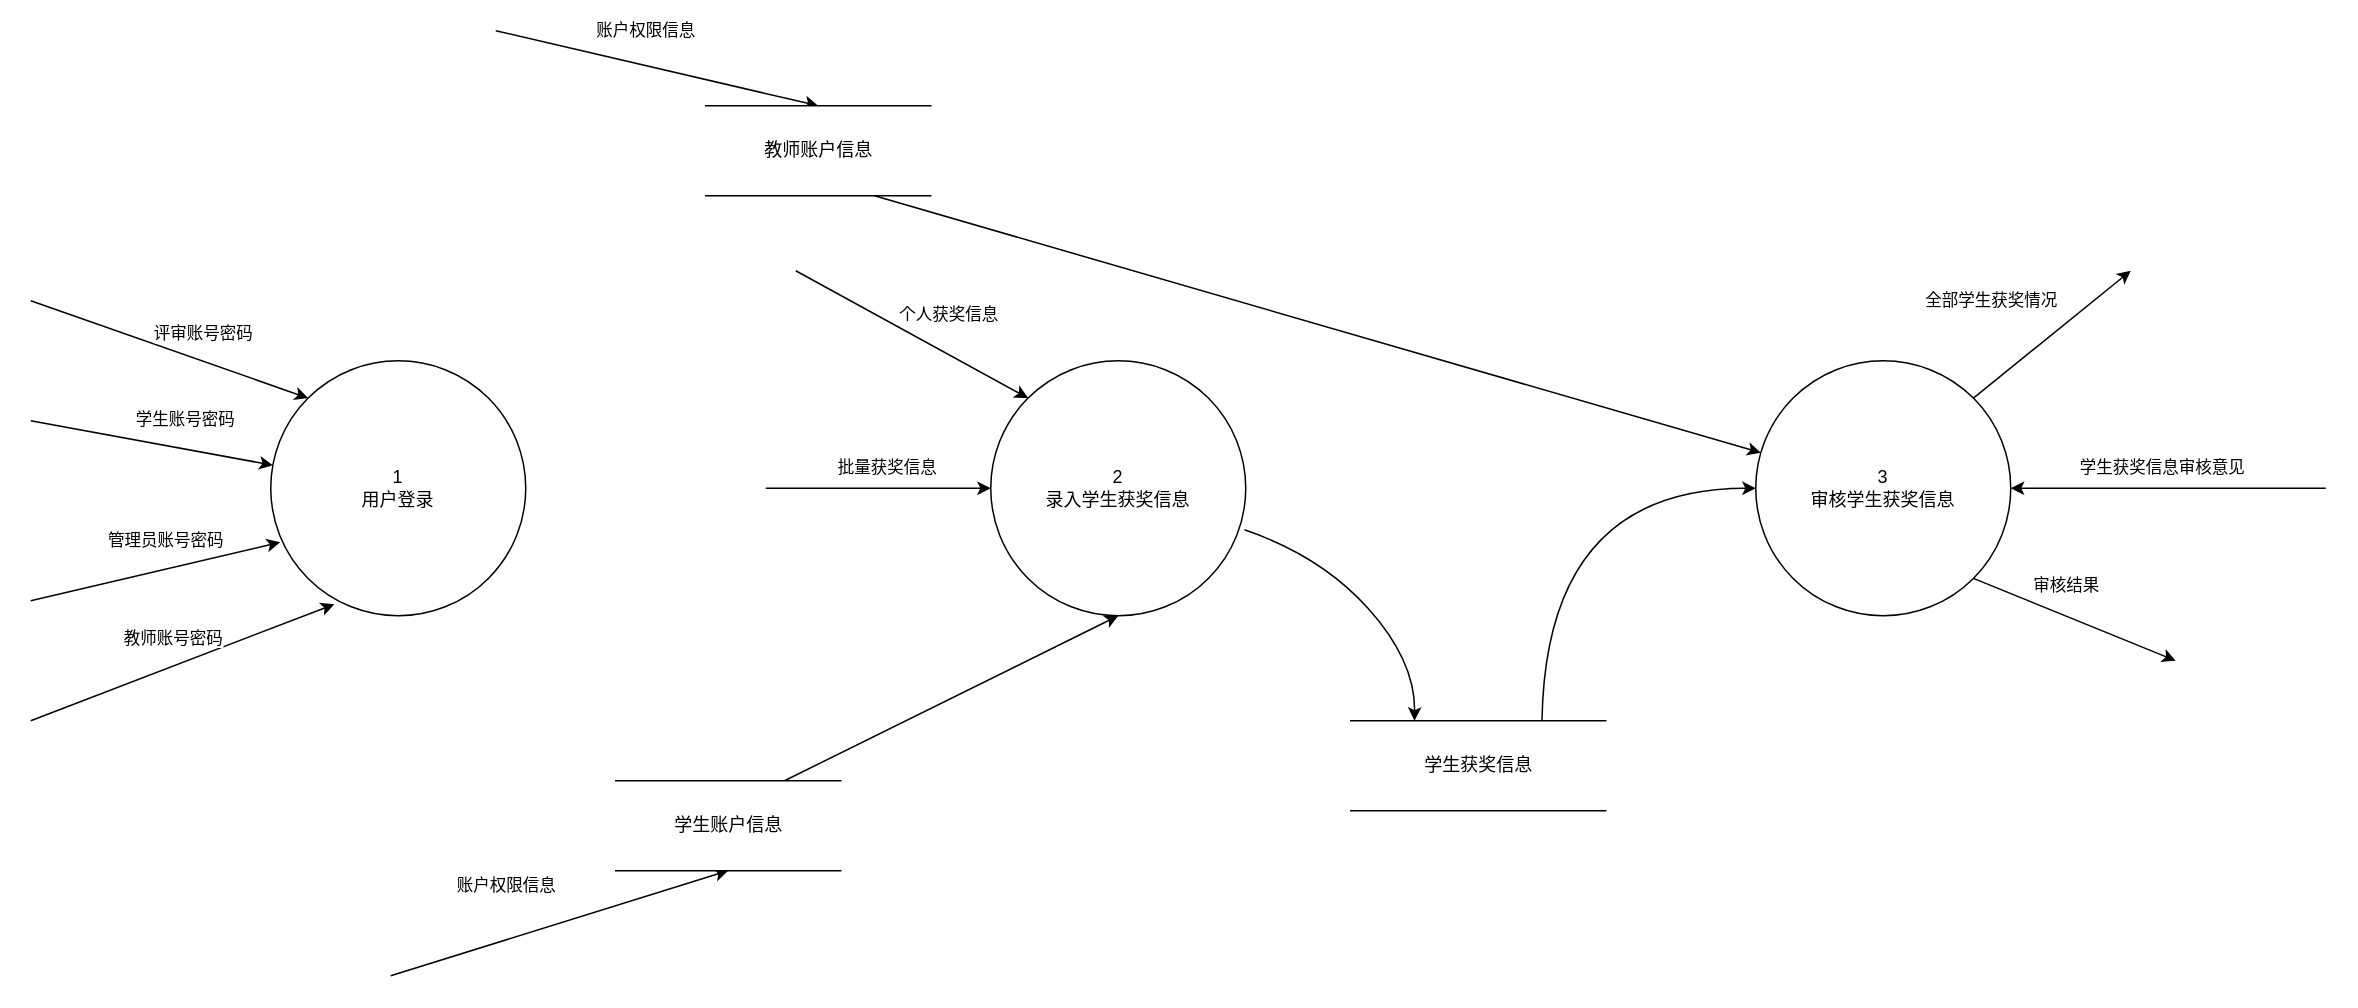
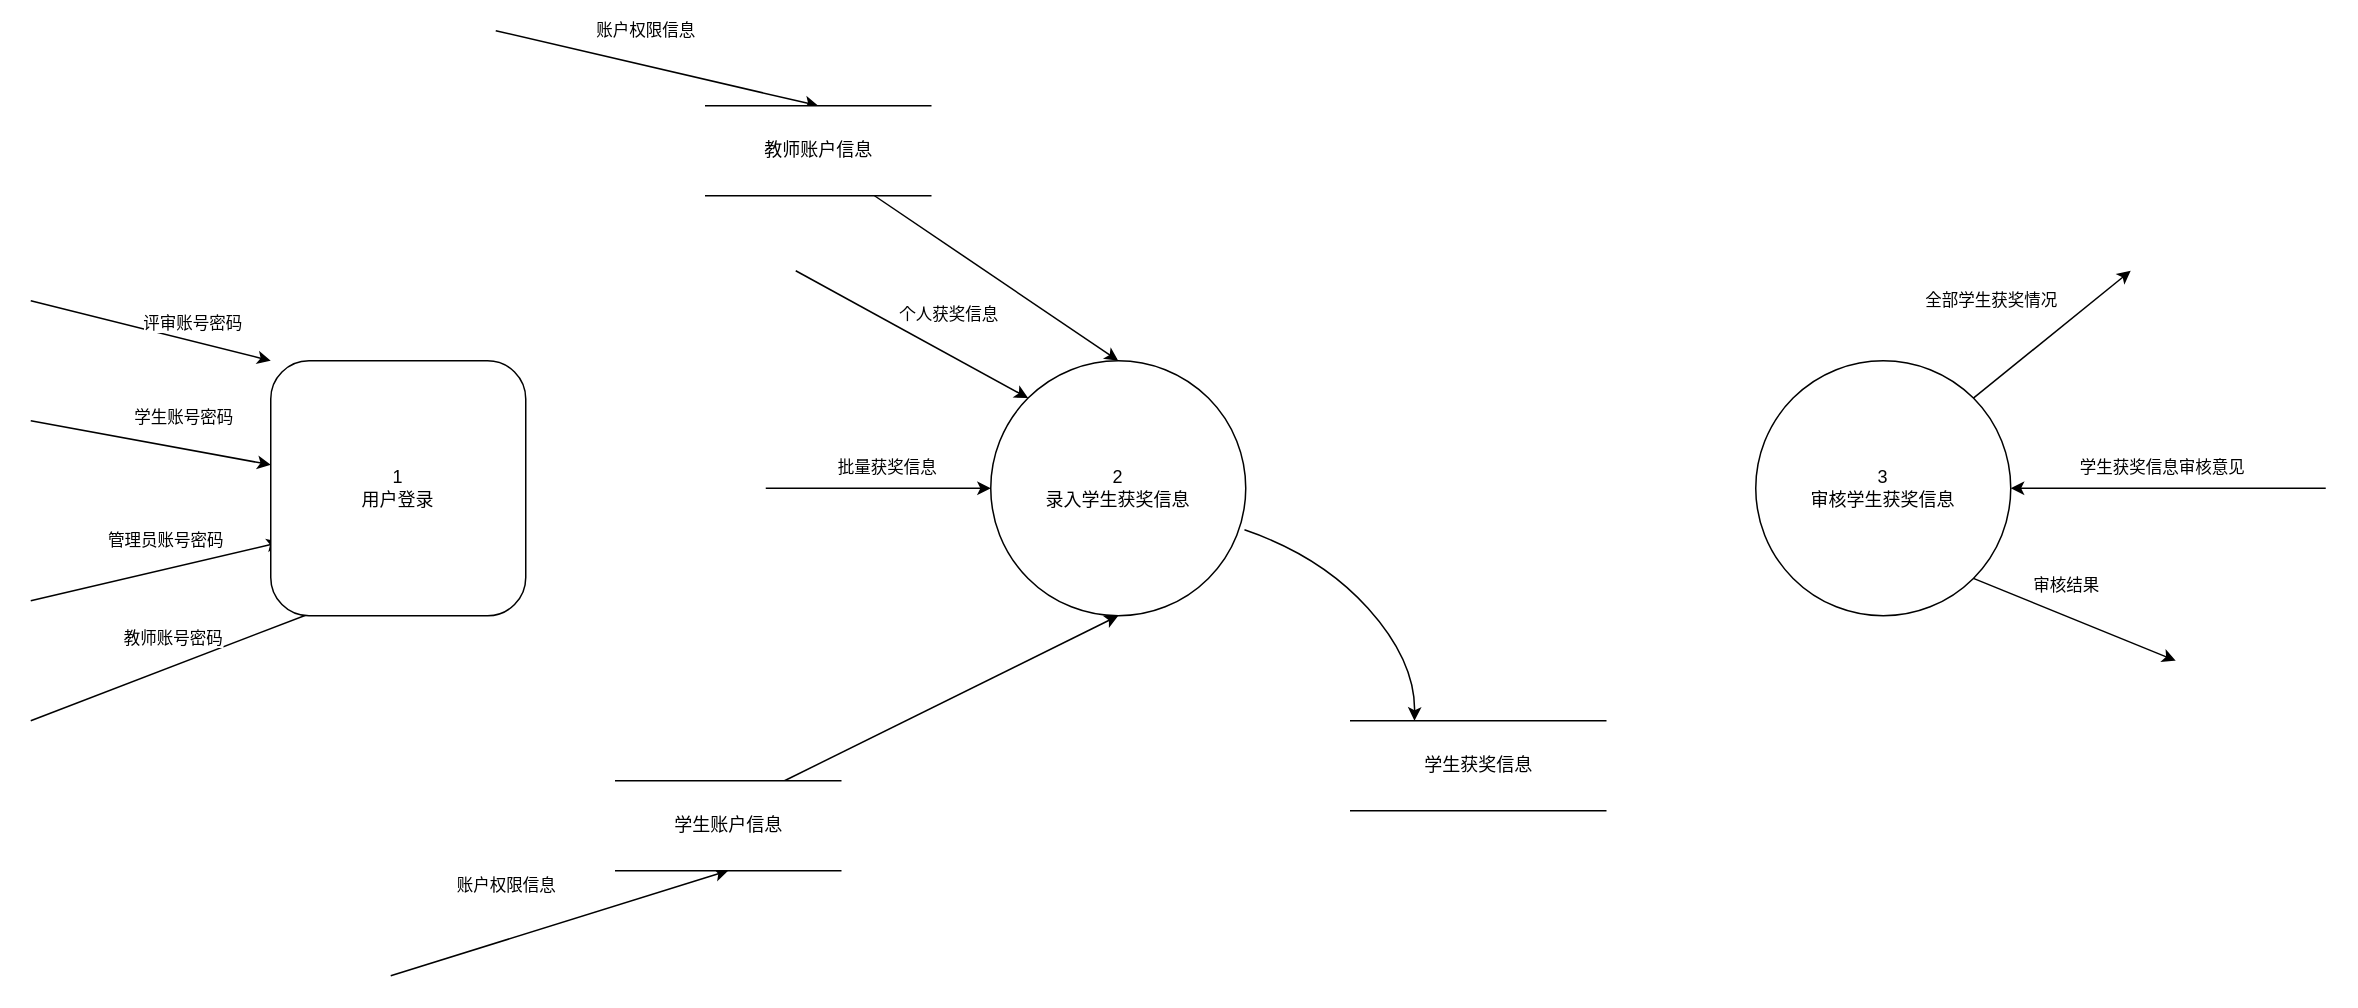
(1315, 323) -> (993, 276)
(398, 488) -> (398, 488)
(1590, 554) -> none
